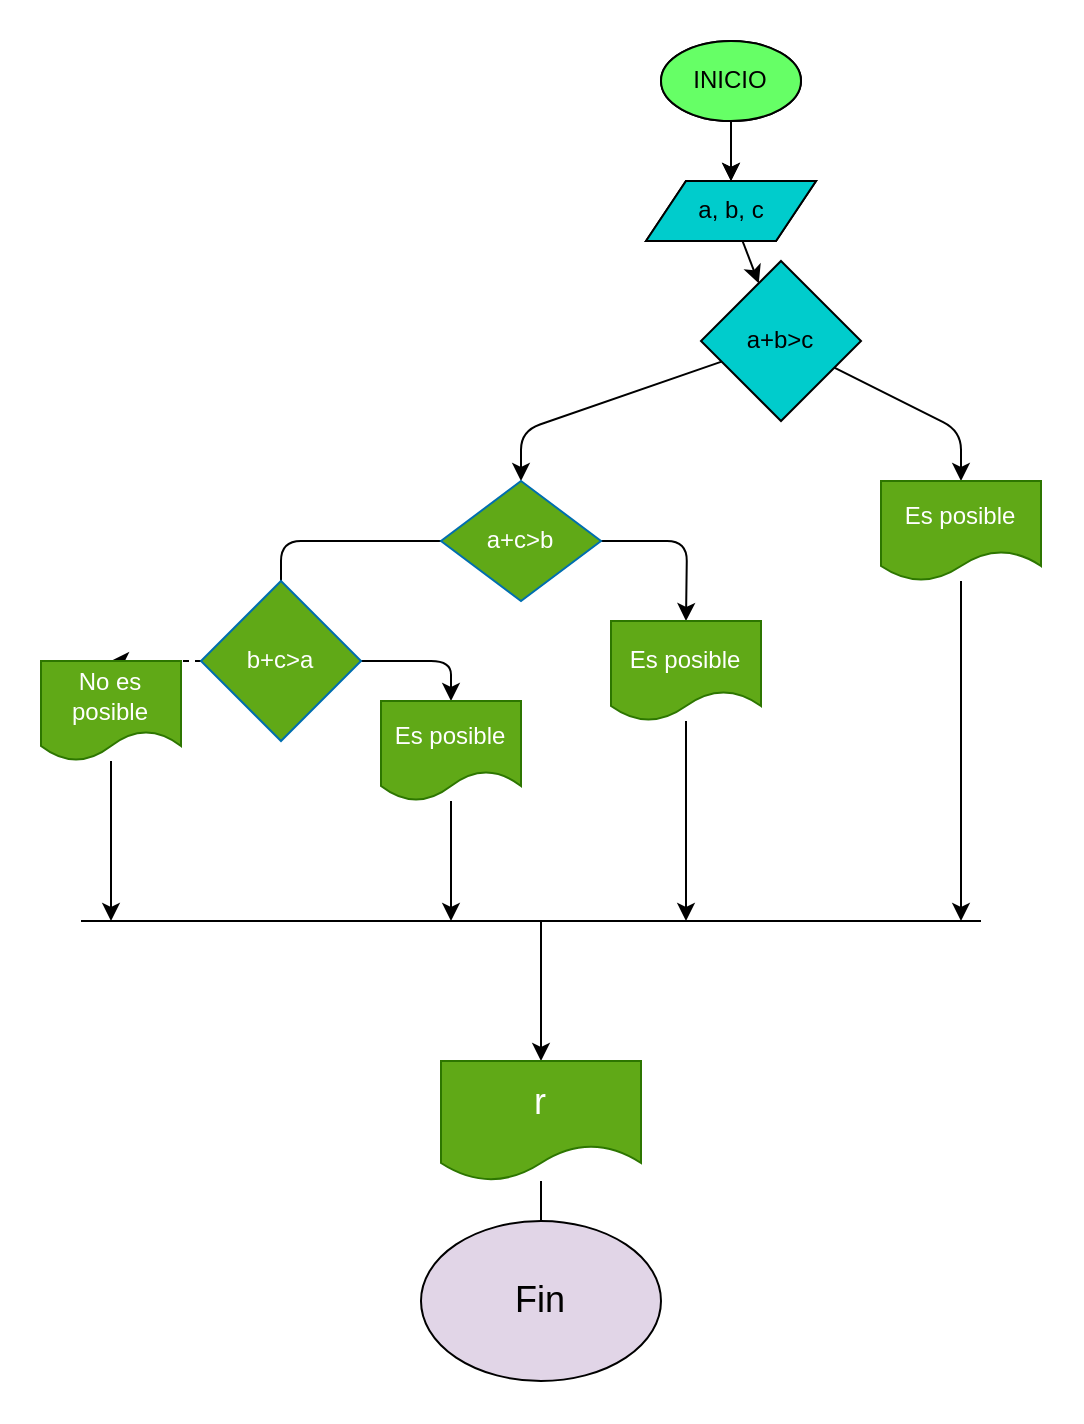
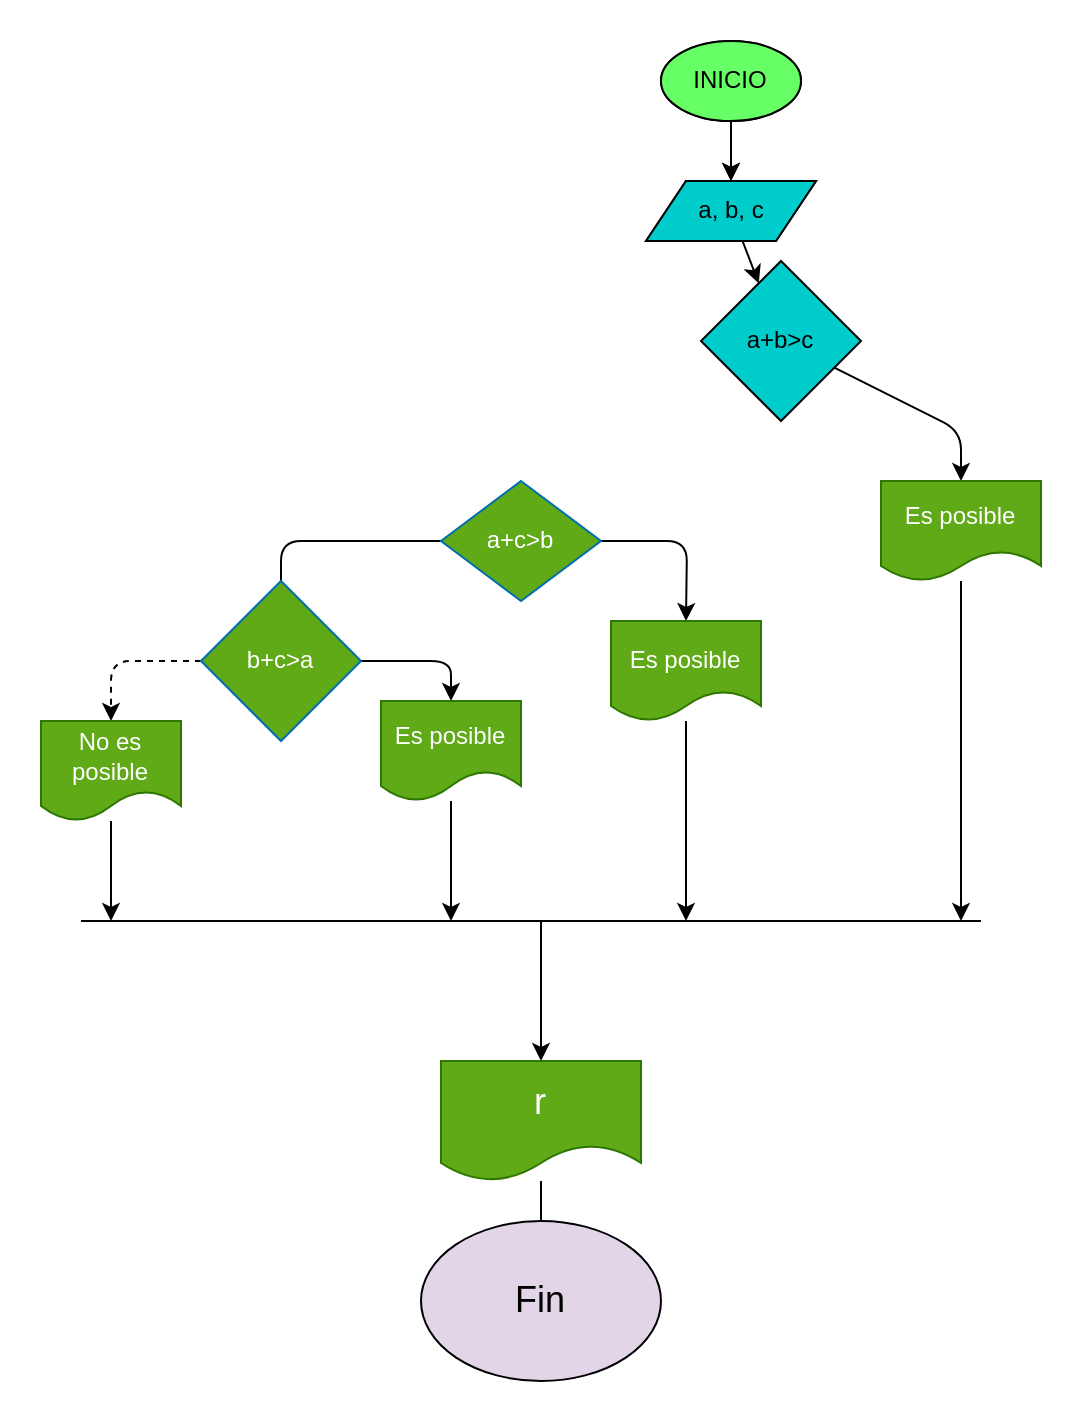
(608, 401) -> none
(111, 711) -> (111, 771)
